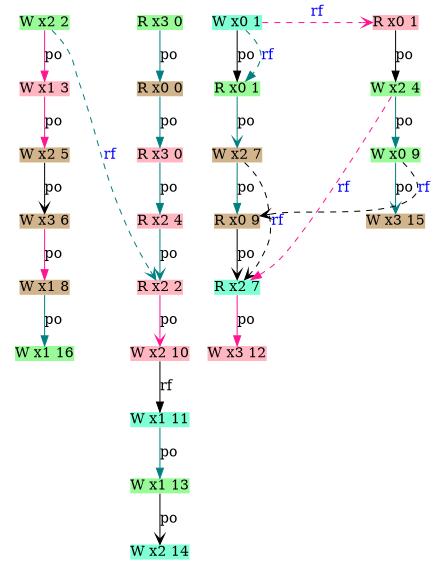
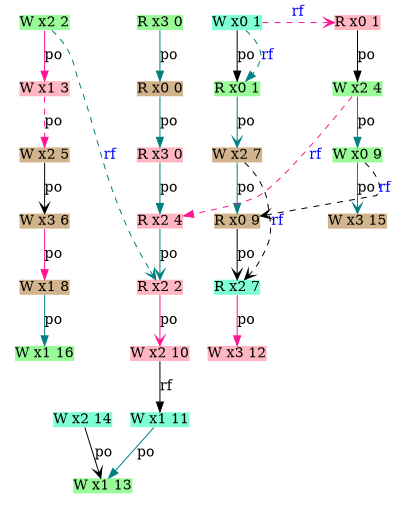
(45, 117) -> (45, 117)
(331, 190) -> (285, 174)
(160, 514) -> (91, 448)
